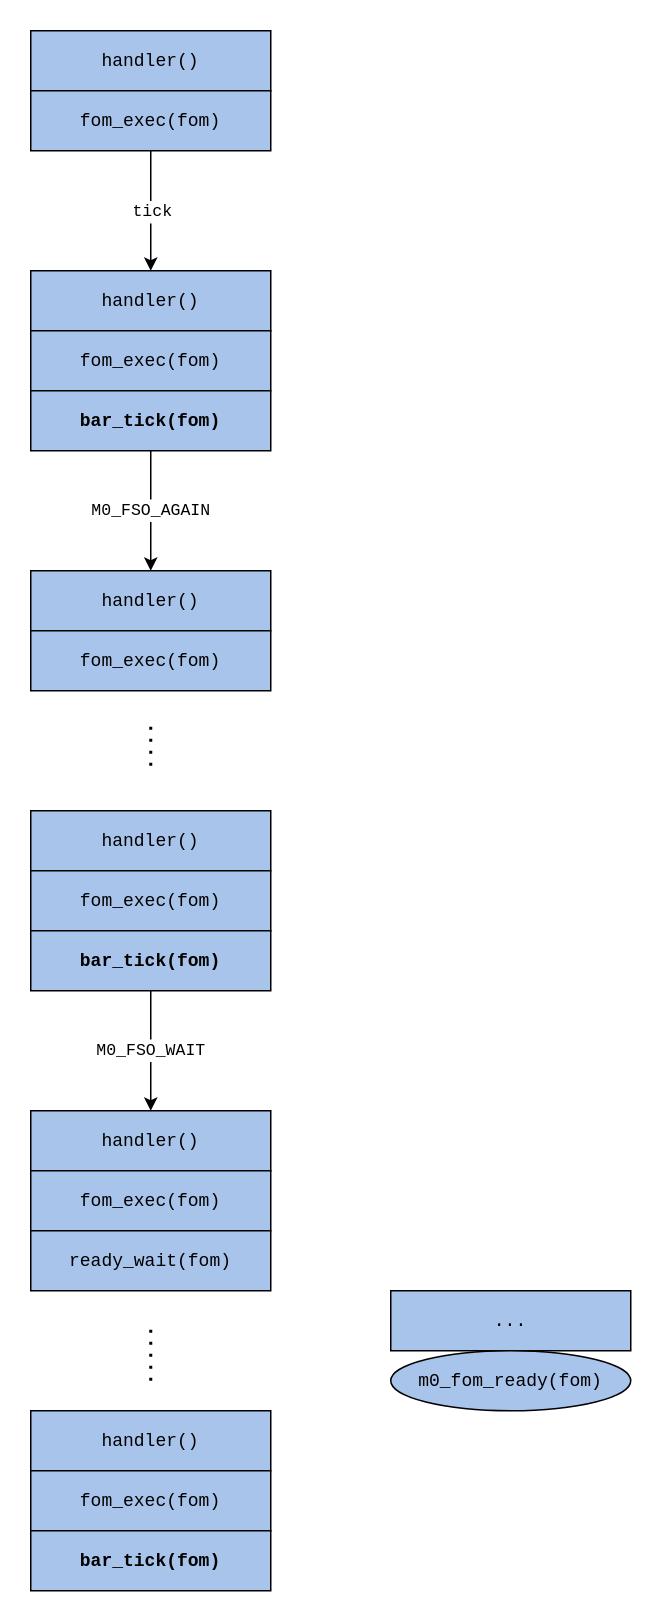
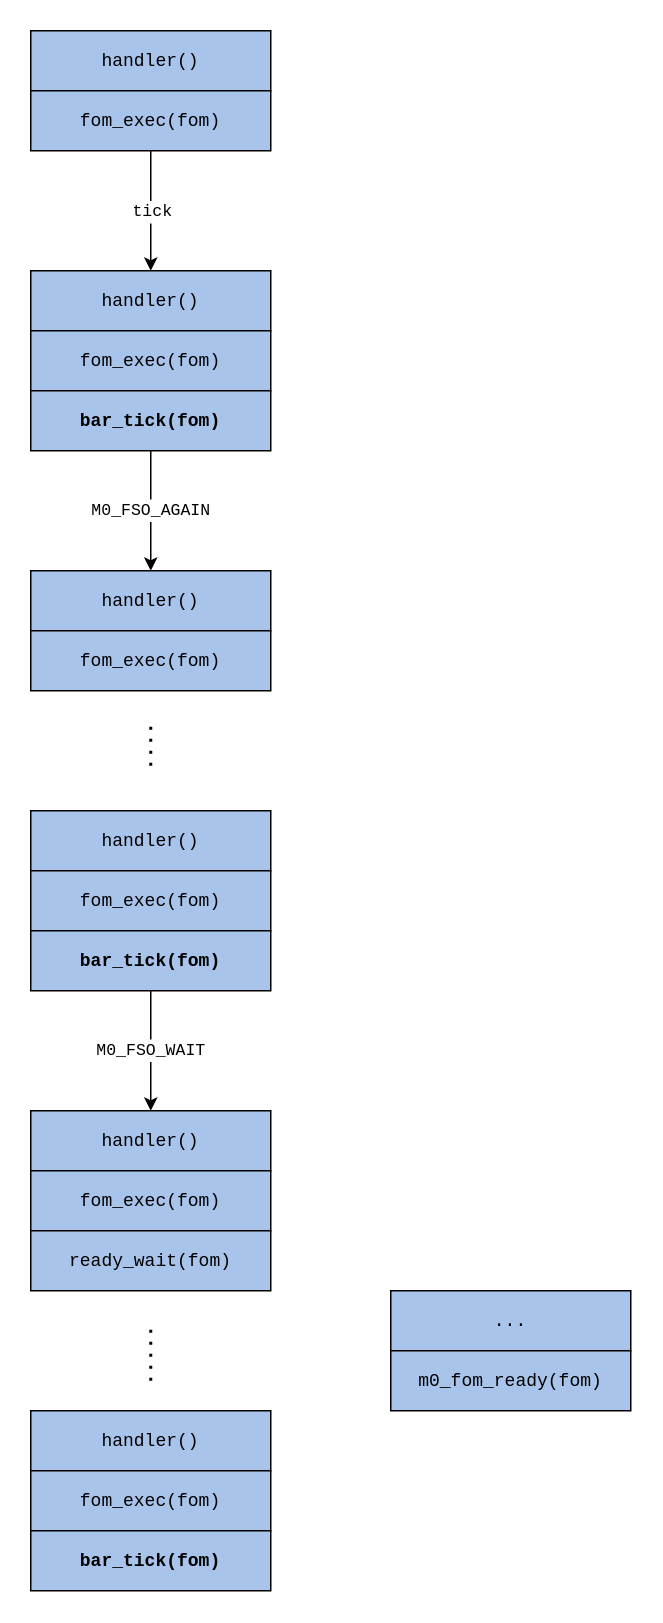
(511, 1381) -> (511, 1381)
